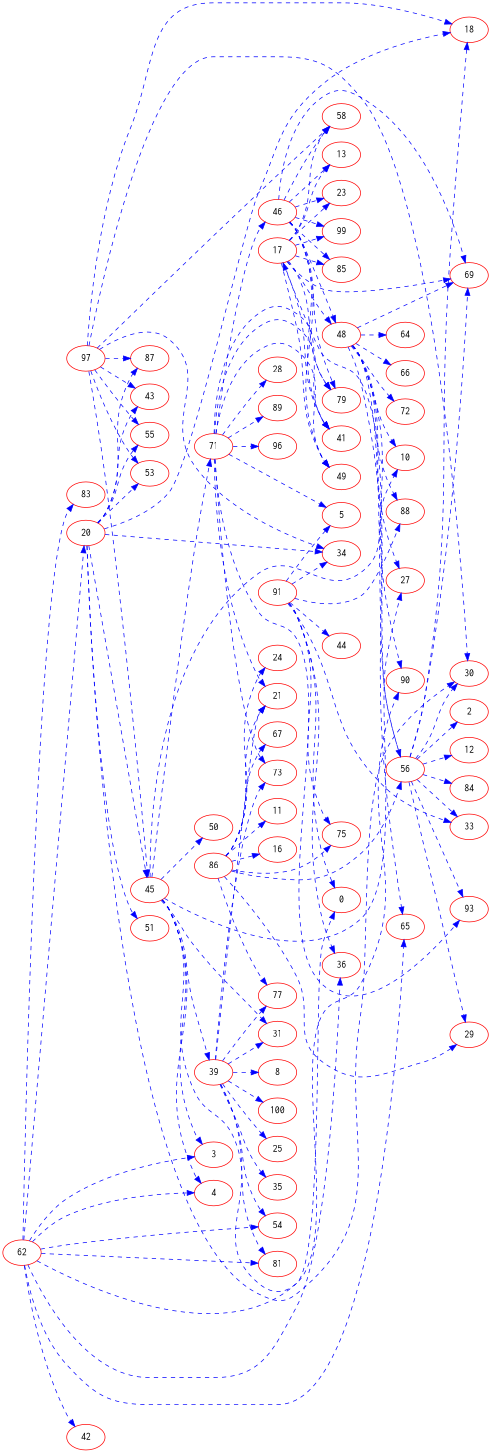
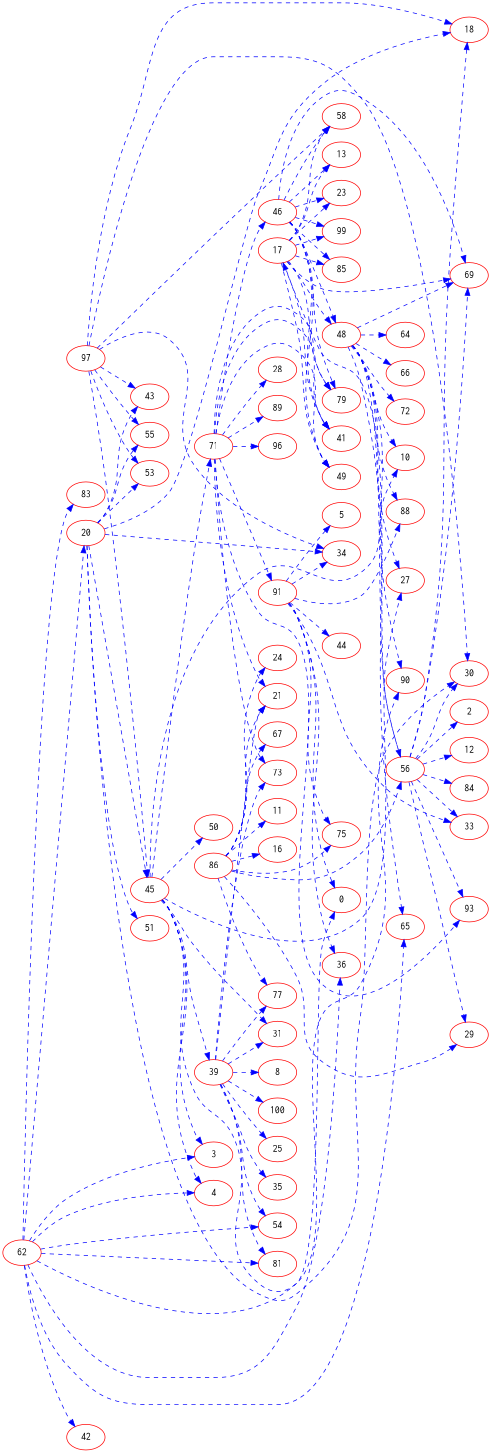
(150, 358) -> none
(274, 479) -> (244, 516)
